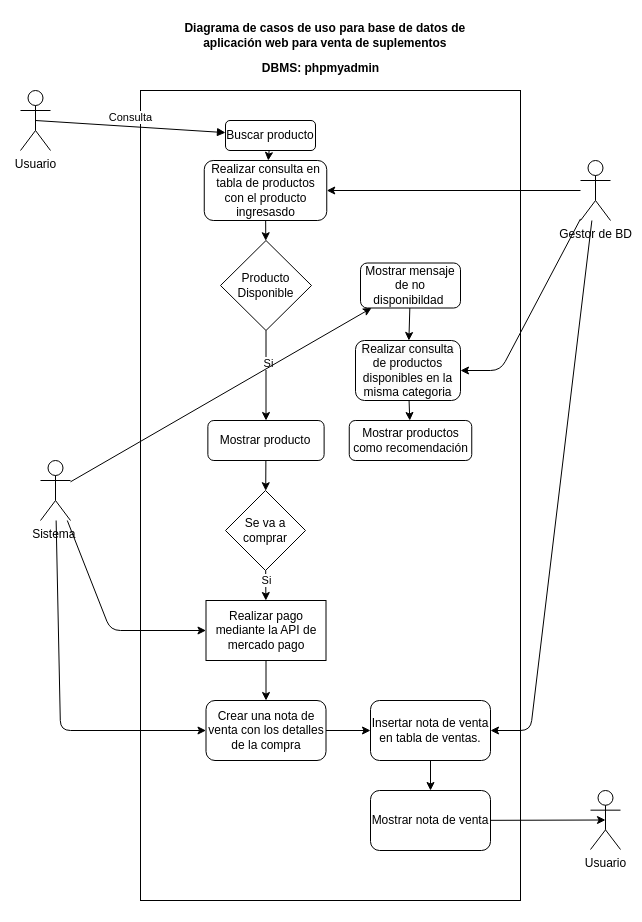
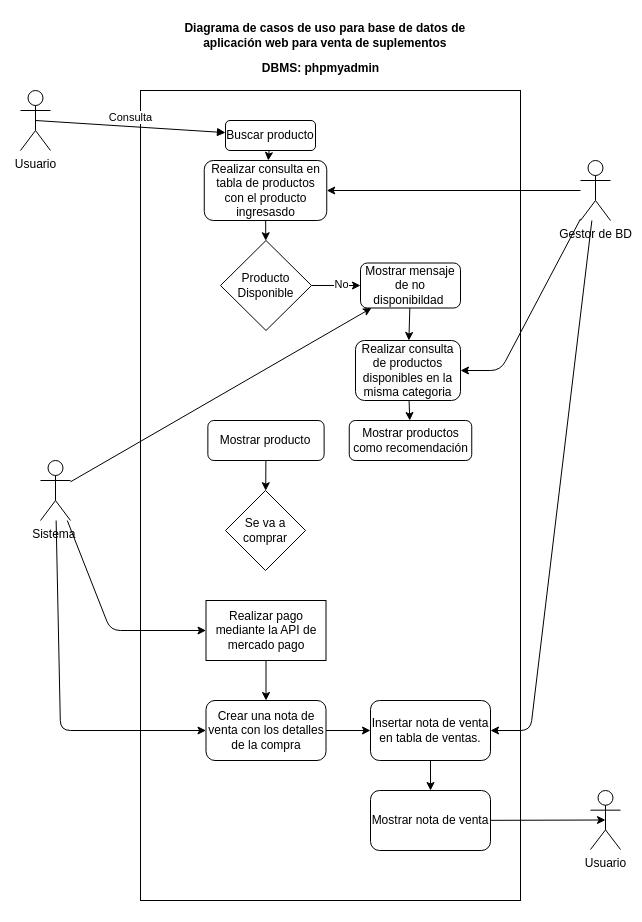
none -> (333, 286)
(266, 372) -> none
(266, 582) -> none
